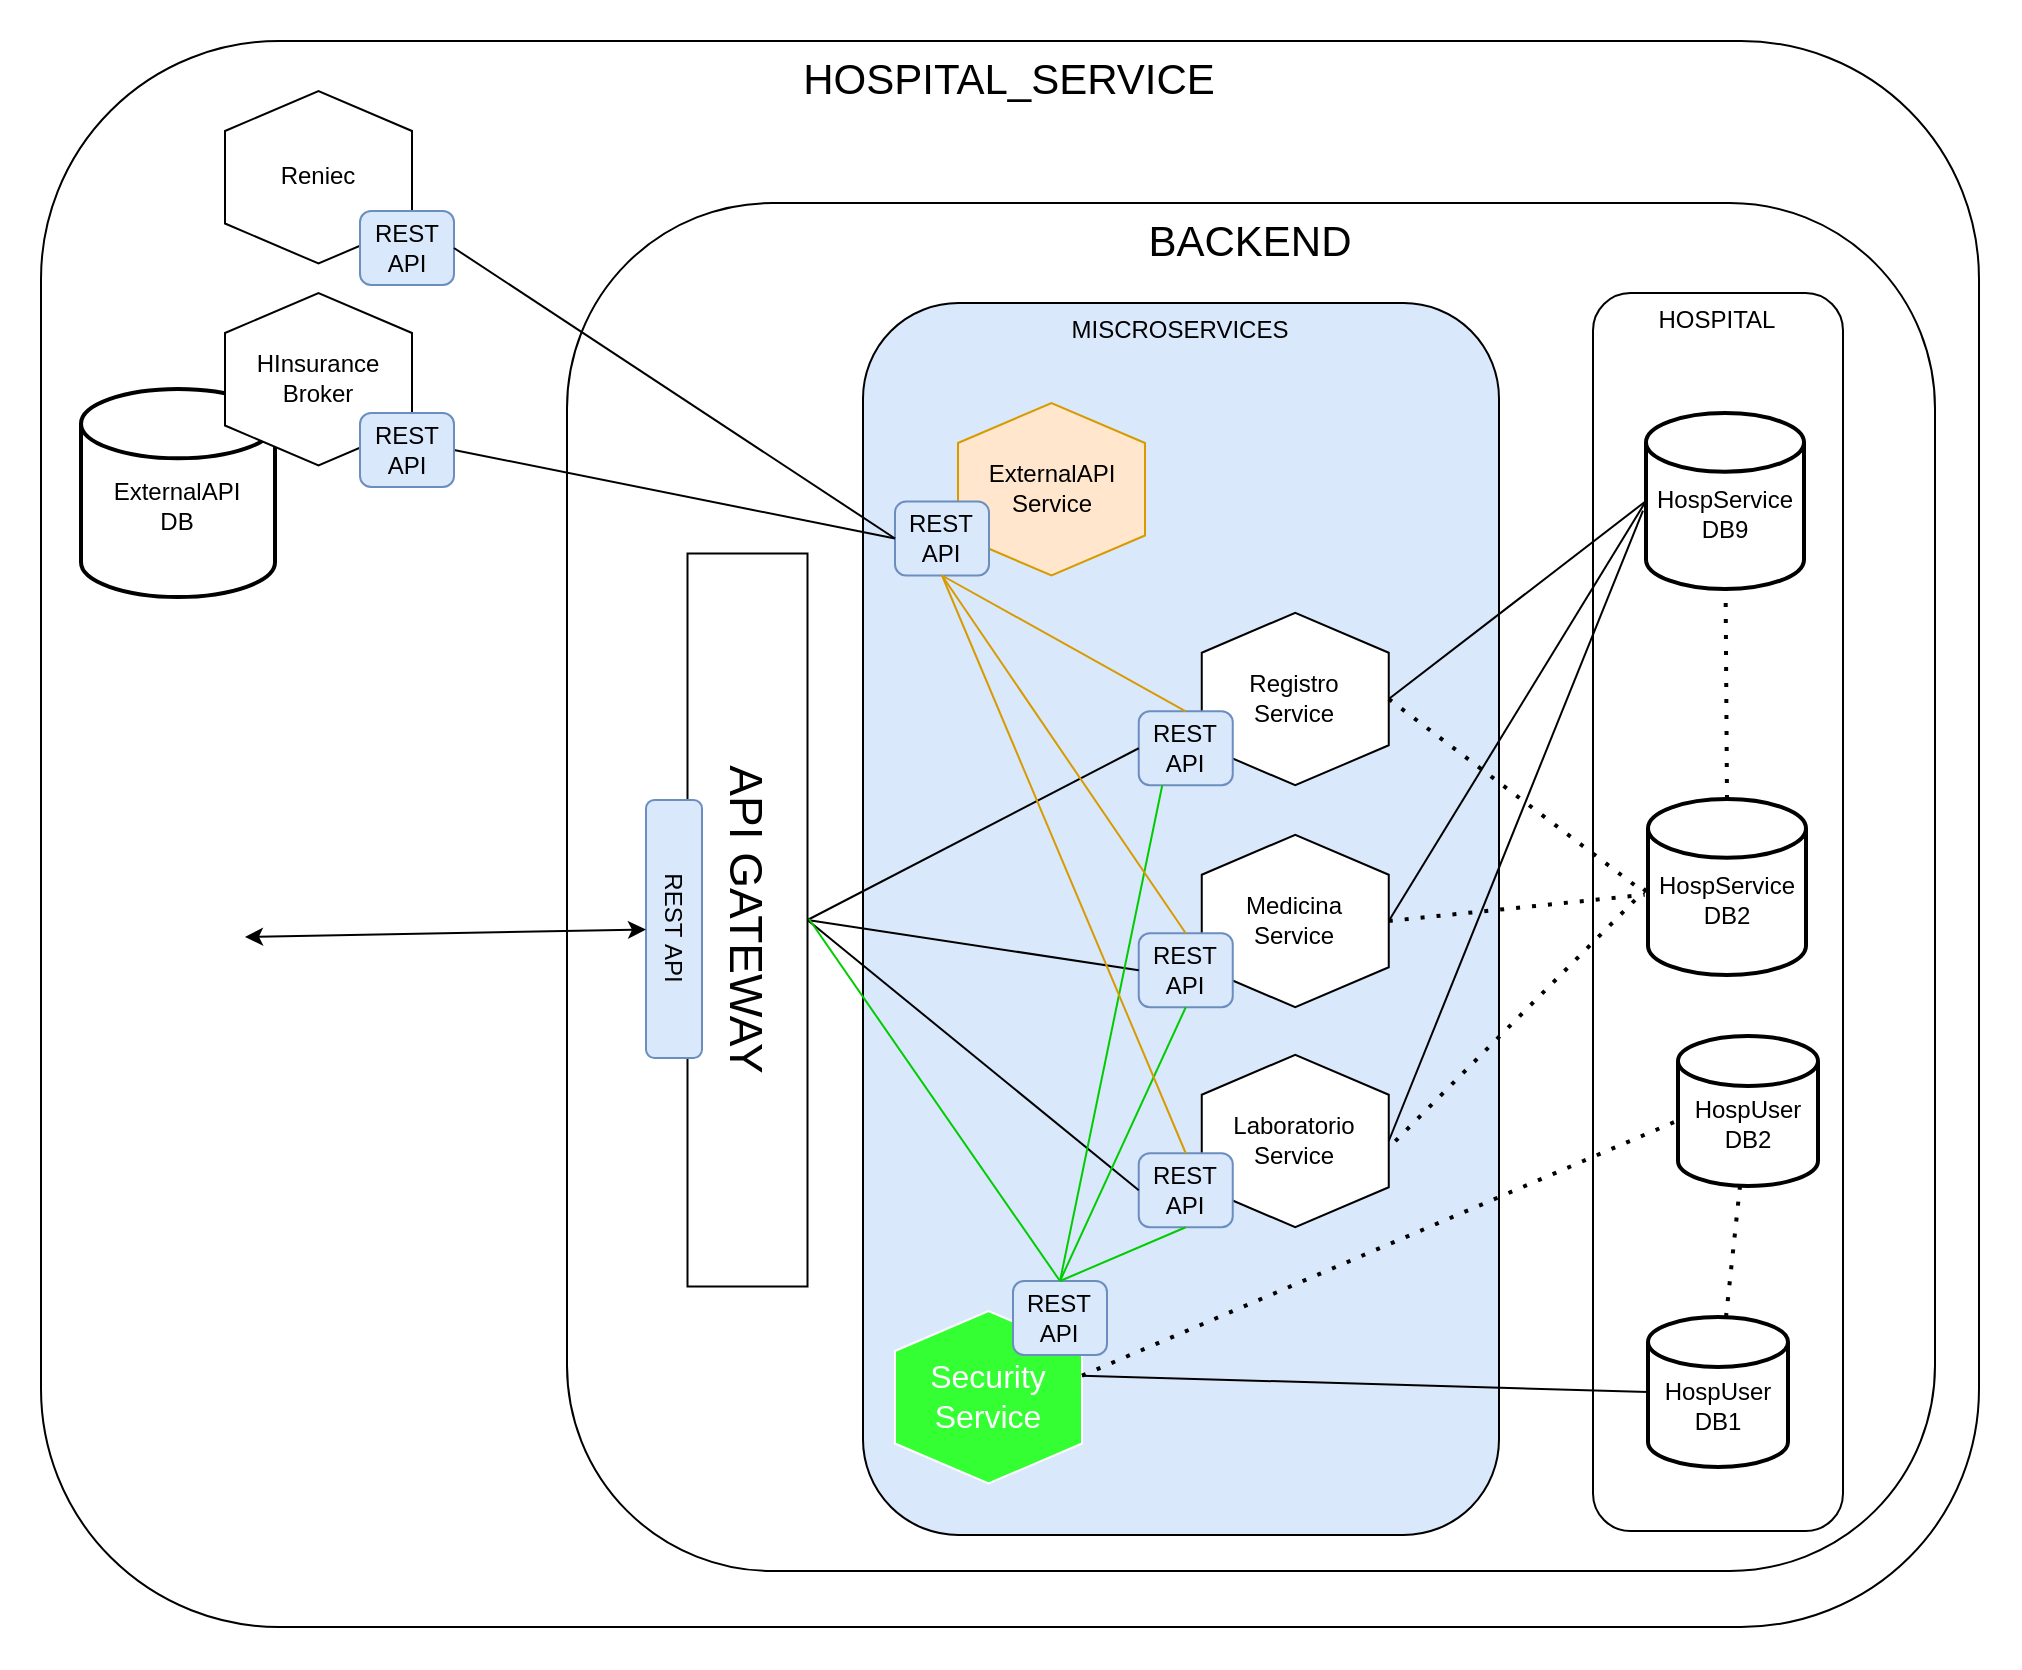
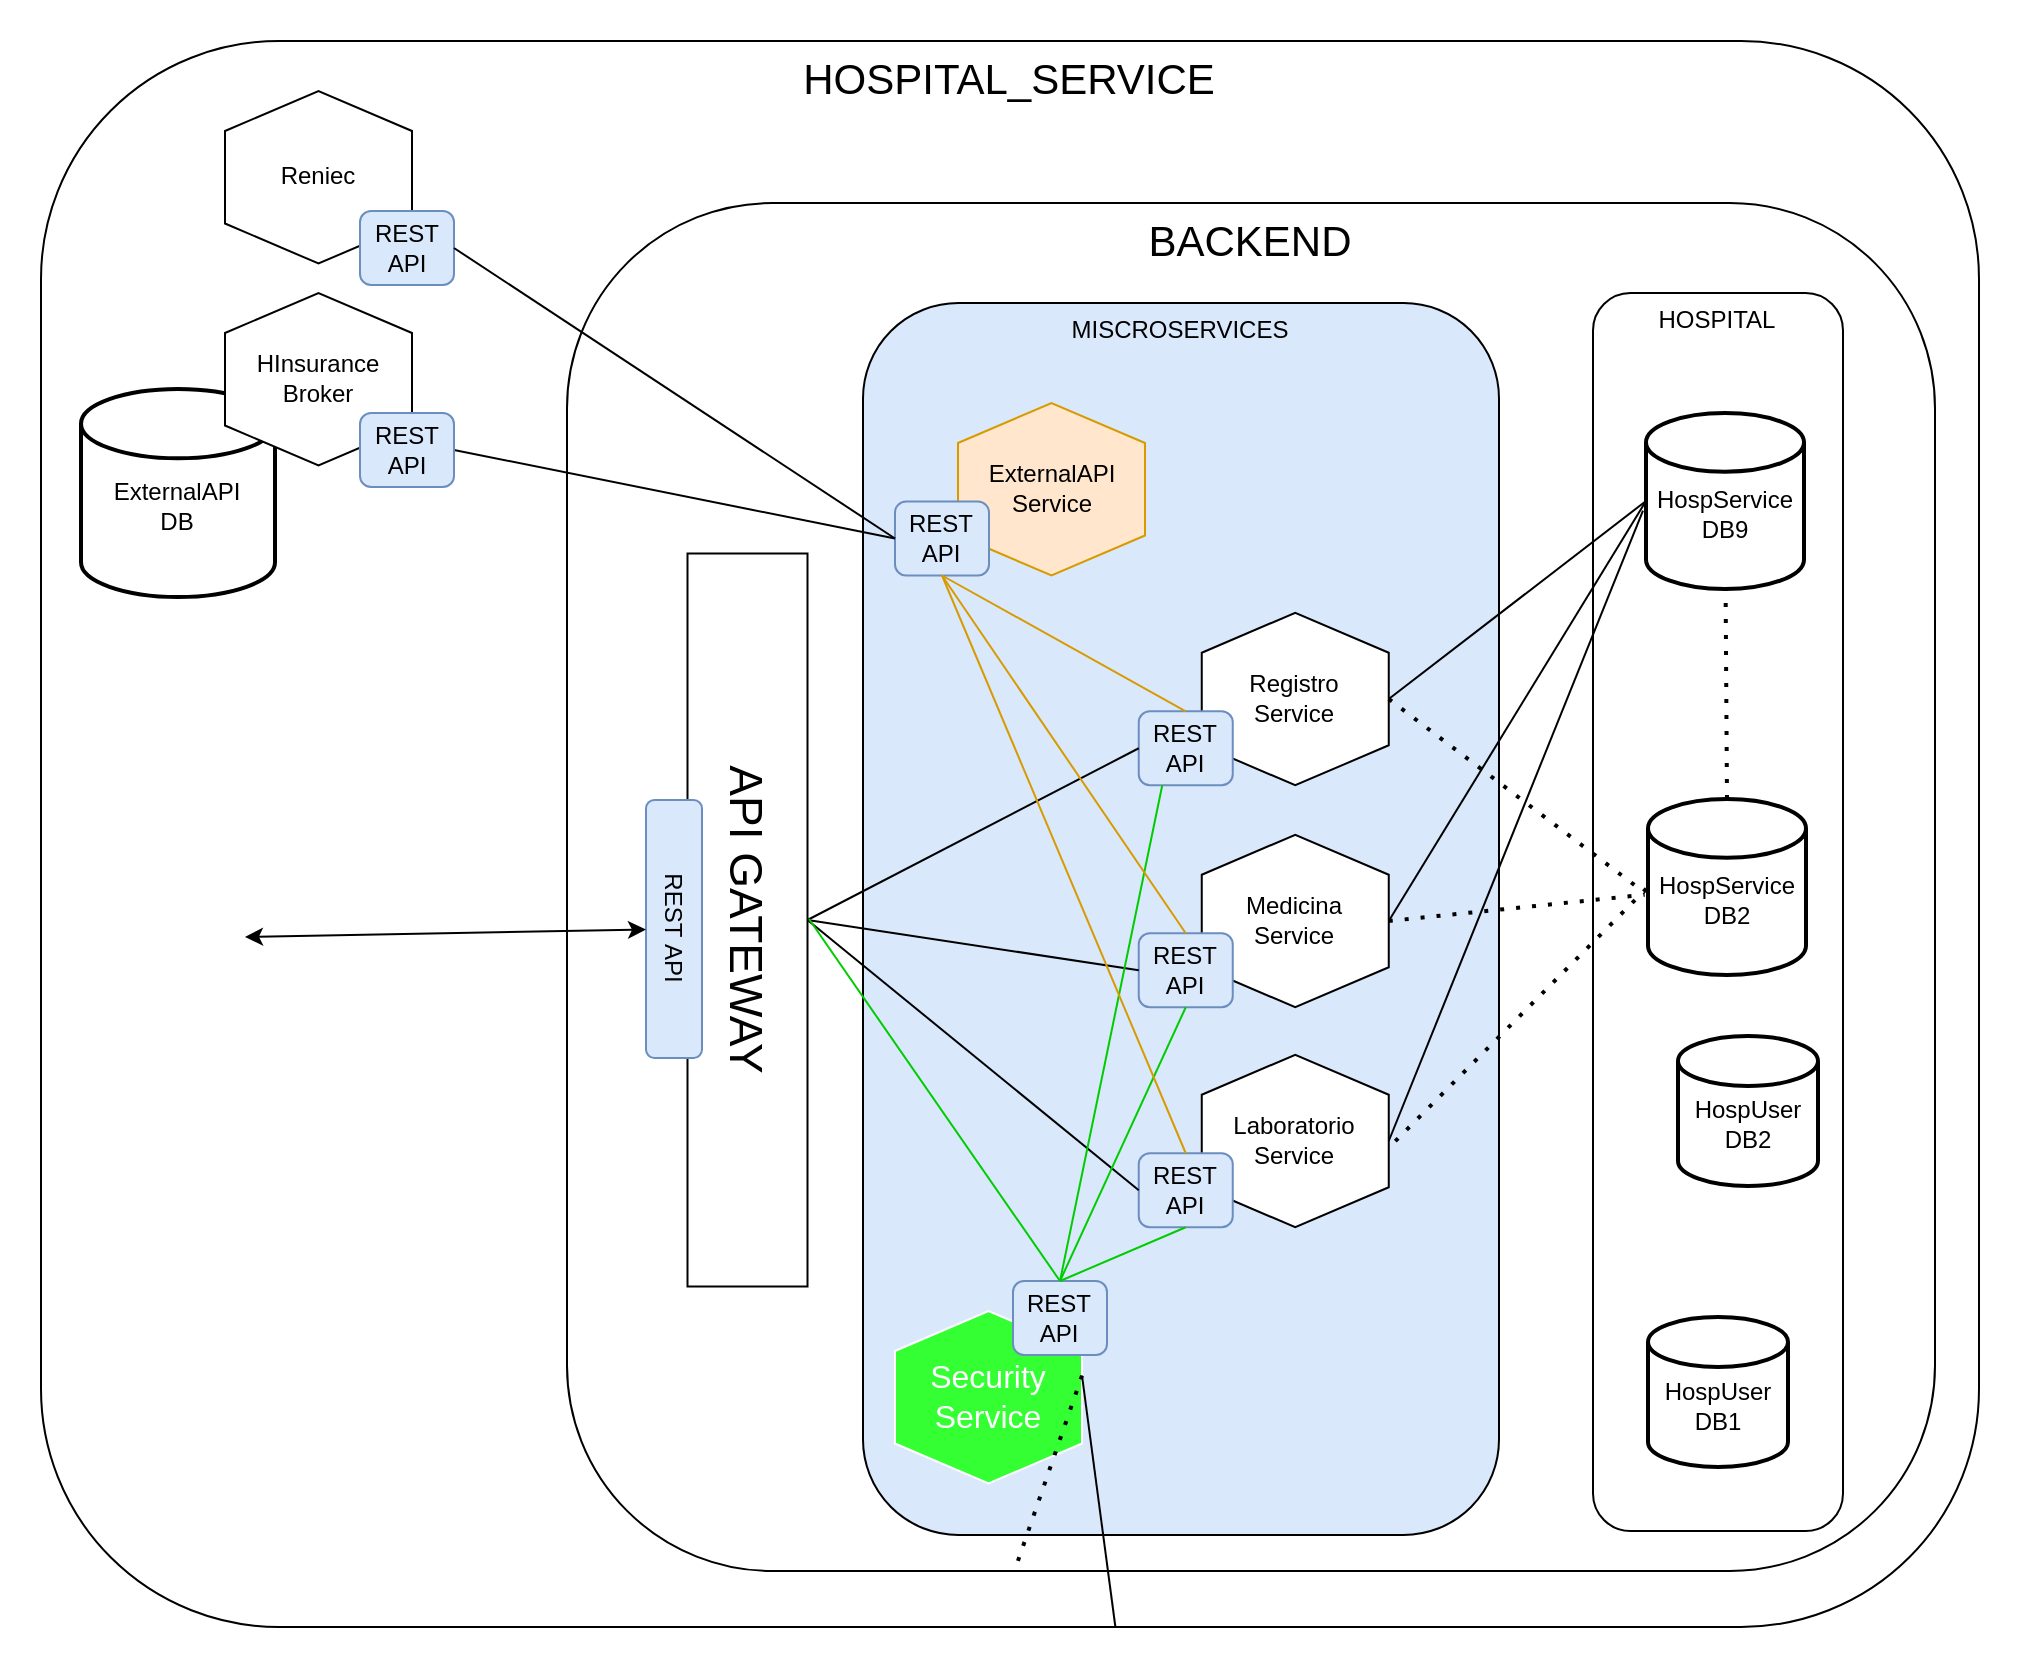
(1422, 1230) -> (1049, 1472)
(1735, 1235) -> none
(1368, 1384) -> (1099, 1505)
